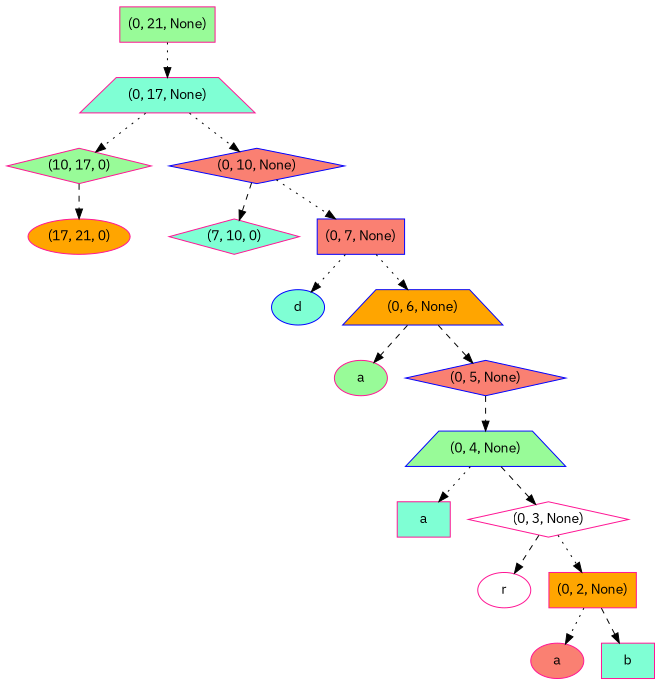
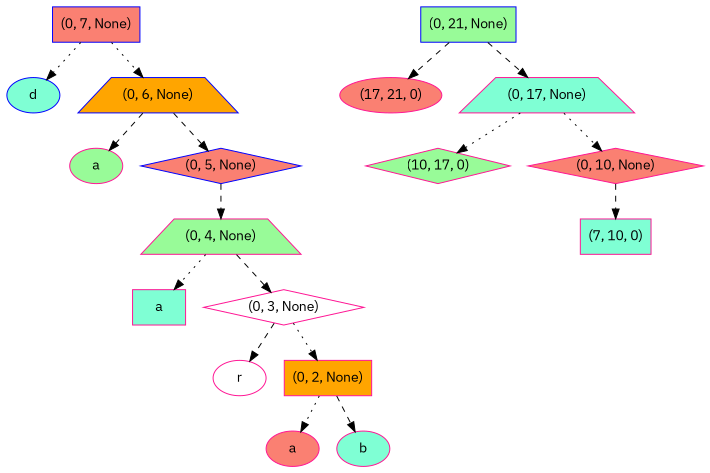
(167, 25) -> (468, 25)
(167, 55) -> (504, 57)
(257, 166) -> (616, 166)
(79, 196) -> (433, 57)
(302, 197) -> none
(79, 237) -> (391, 95)
(234, 237) -> (616, 237)
(486, 449) -> (221, 237)
(628, 661) -> (363, 449)
